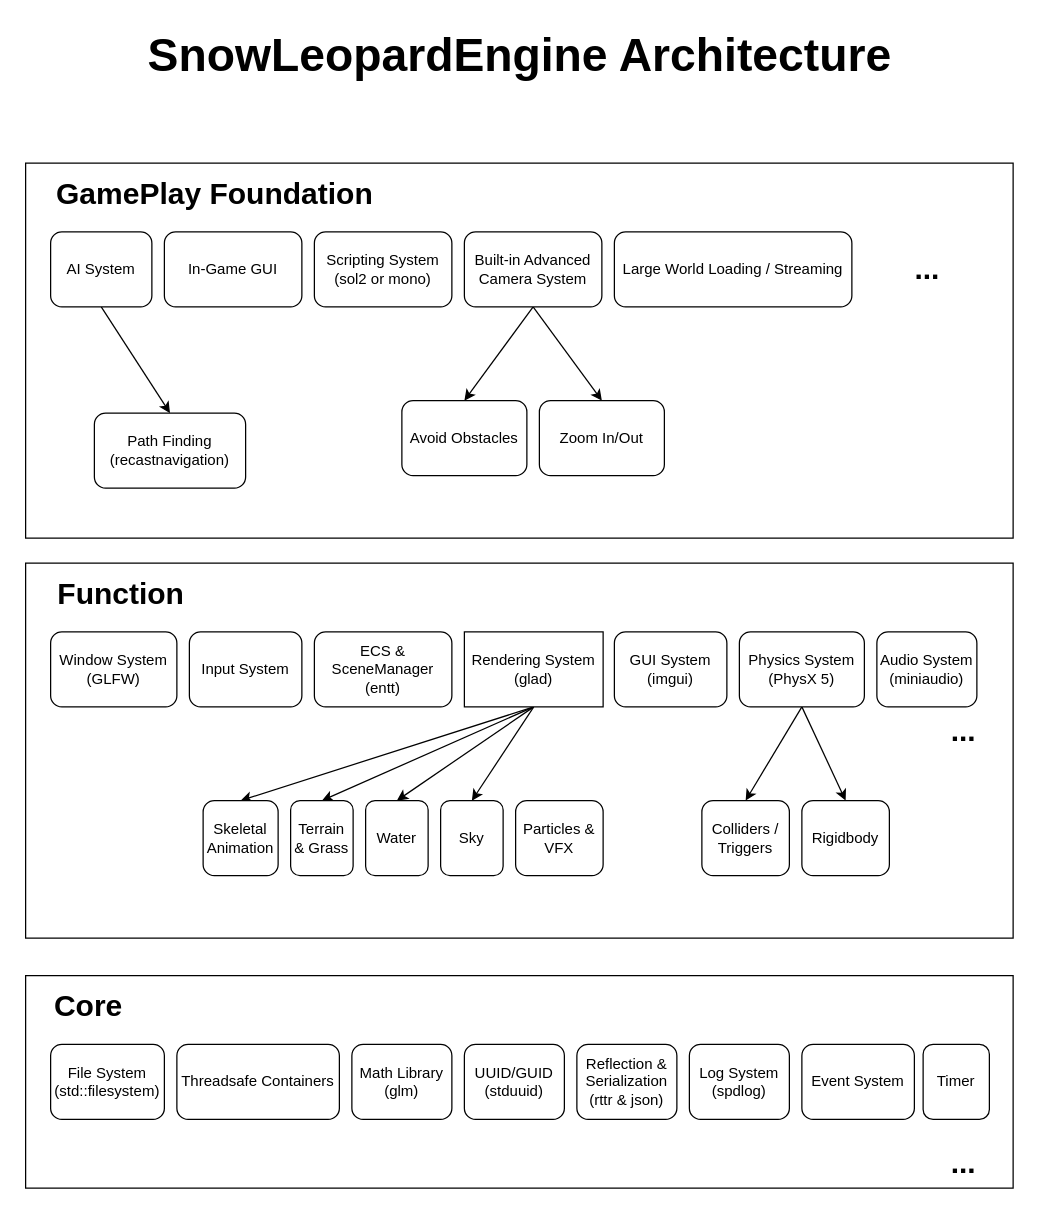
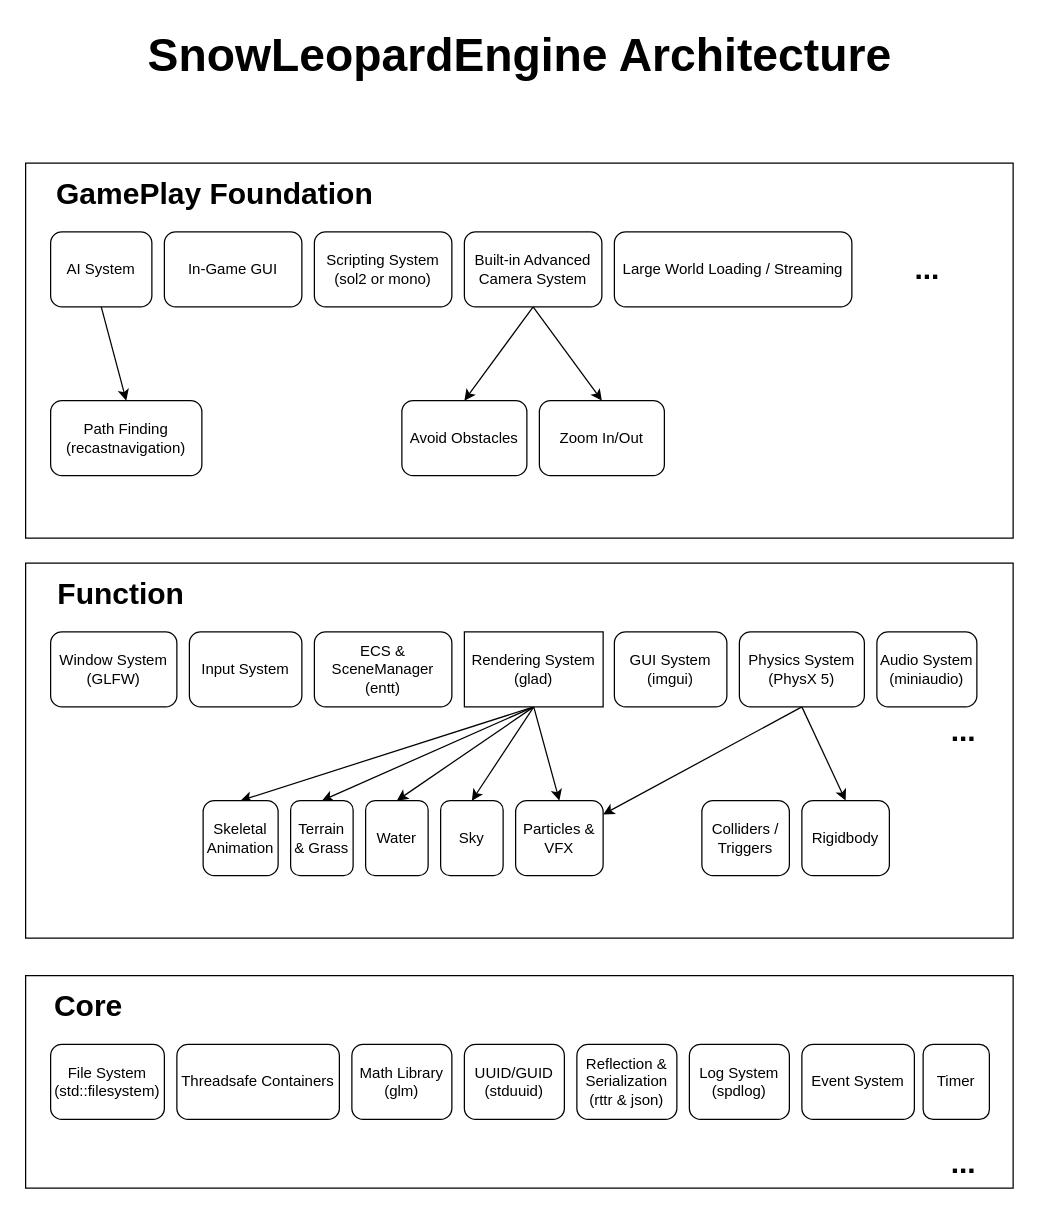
(170, 451) -> (126, 438)
none -> (546, 751)
(775, 752) -> (705, 759)
